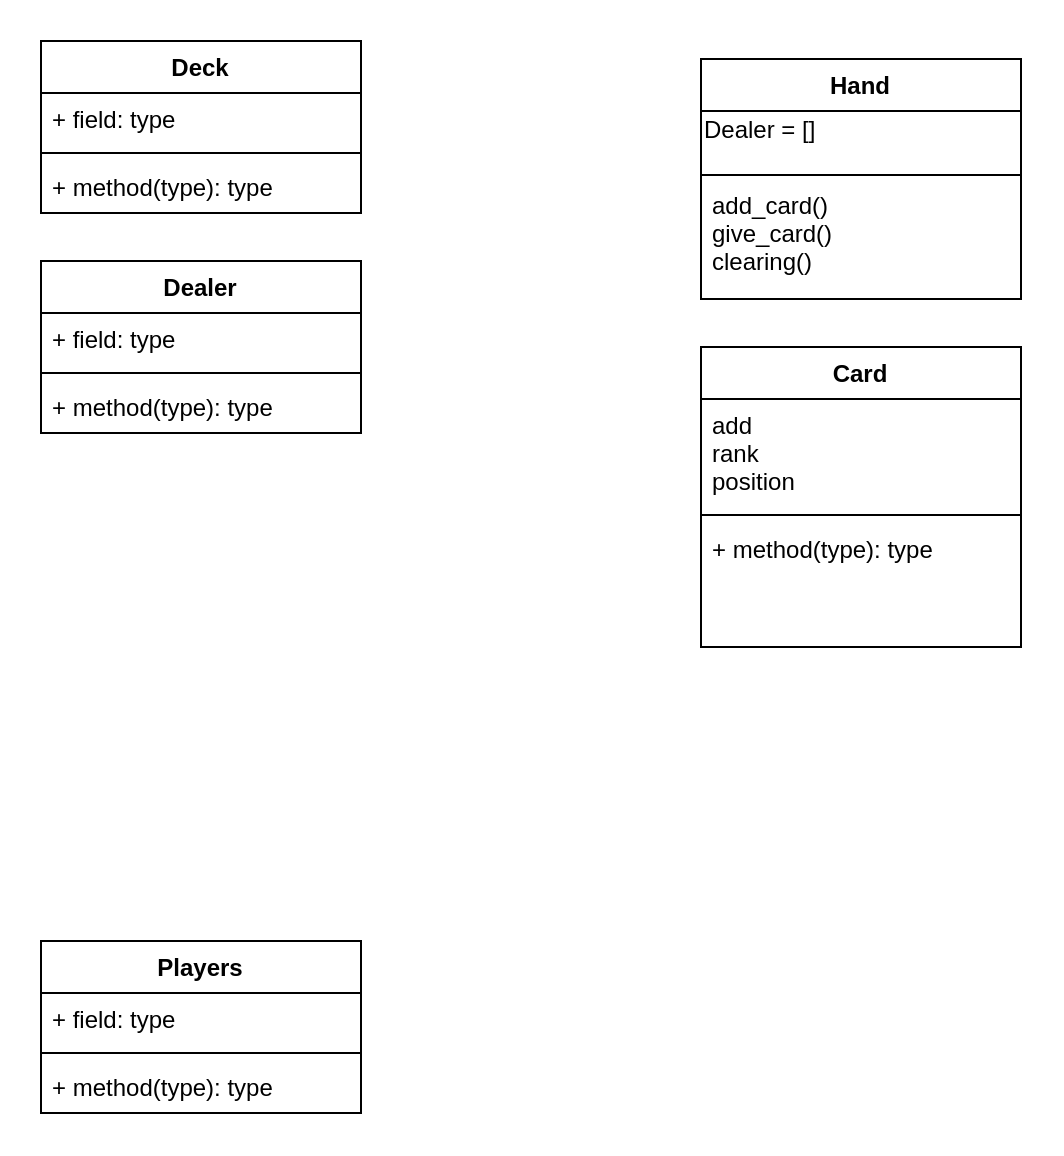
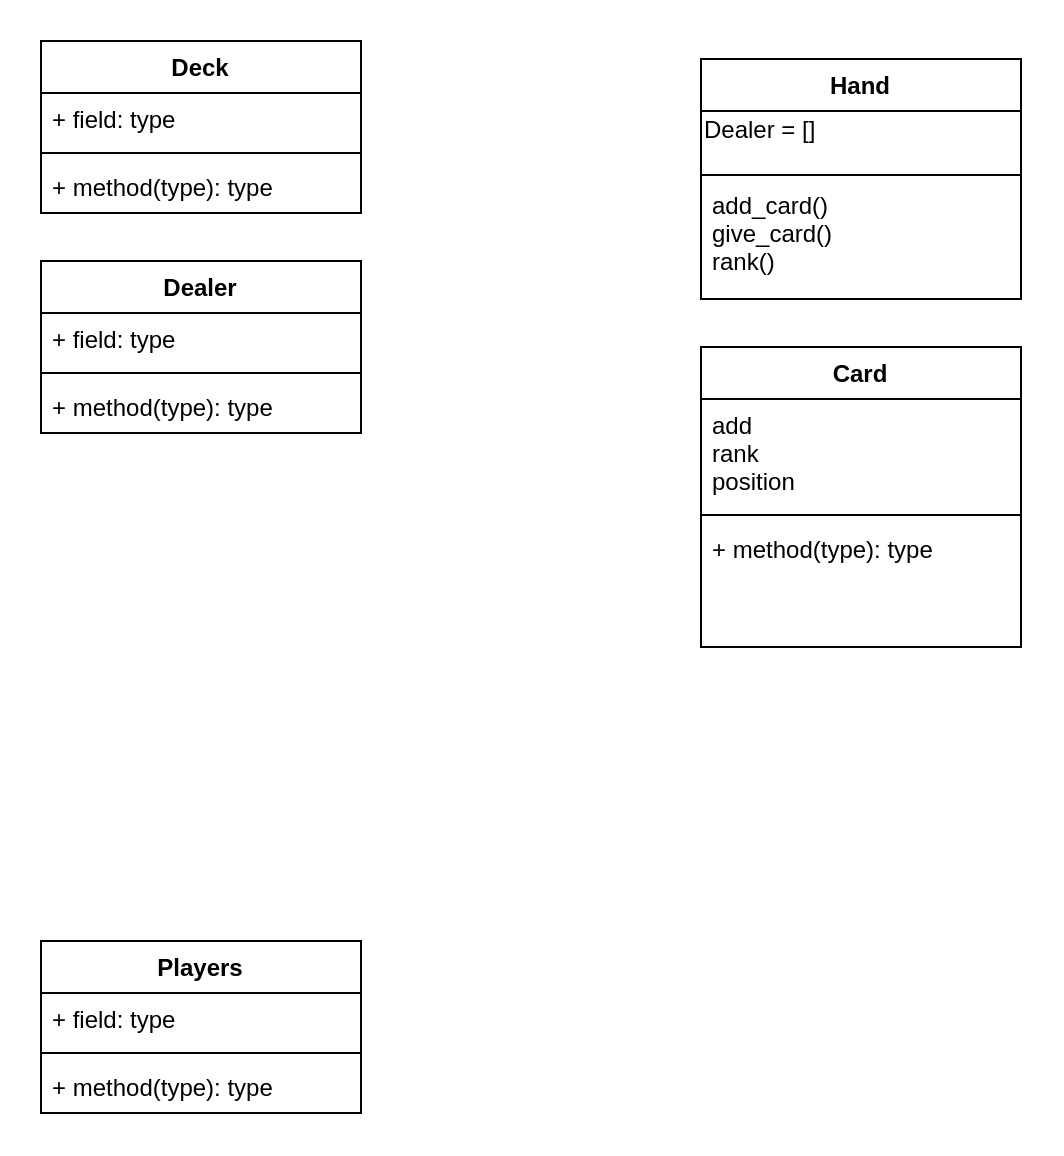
(779, 206) -> (779, 206)
